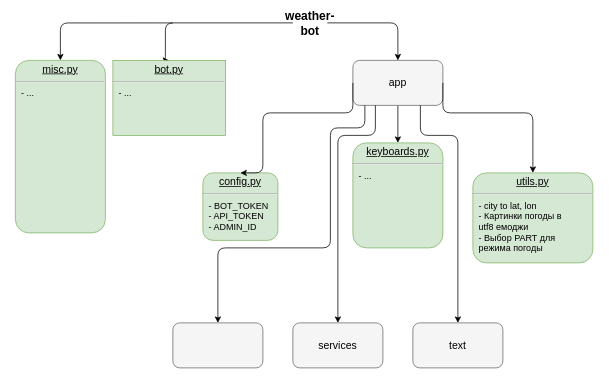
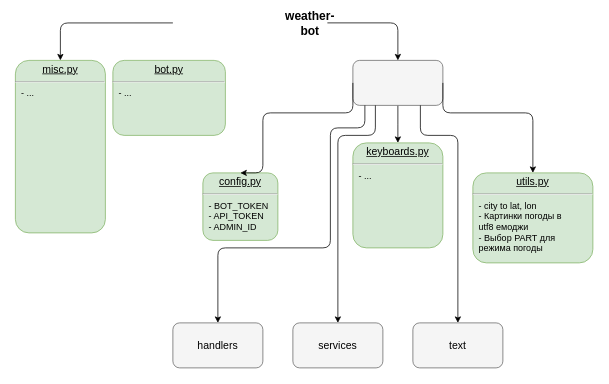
(165, 44) -> none
(398, 83) -> none
(169, 98) -> (169, 98)
none -> (218, 345)
